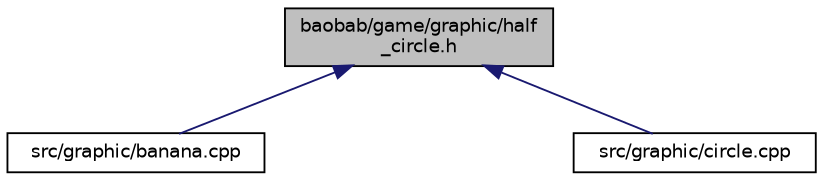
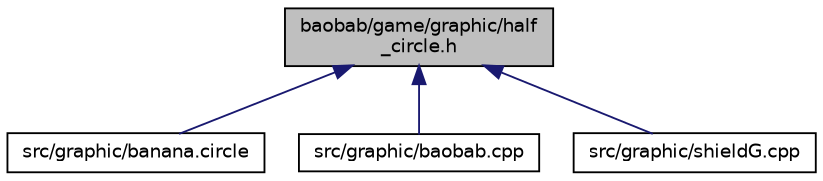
(136, 153) -> (136, 153)
none -> (419, 153)
(695, 153) -> (695, 153)
